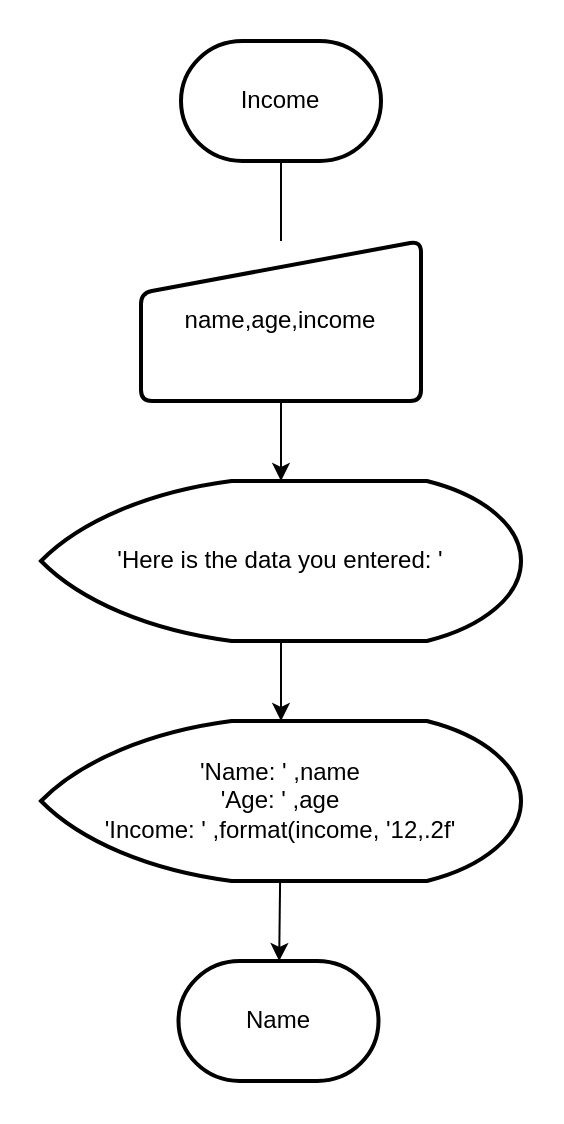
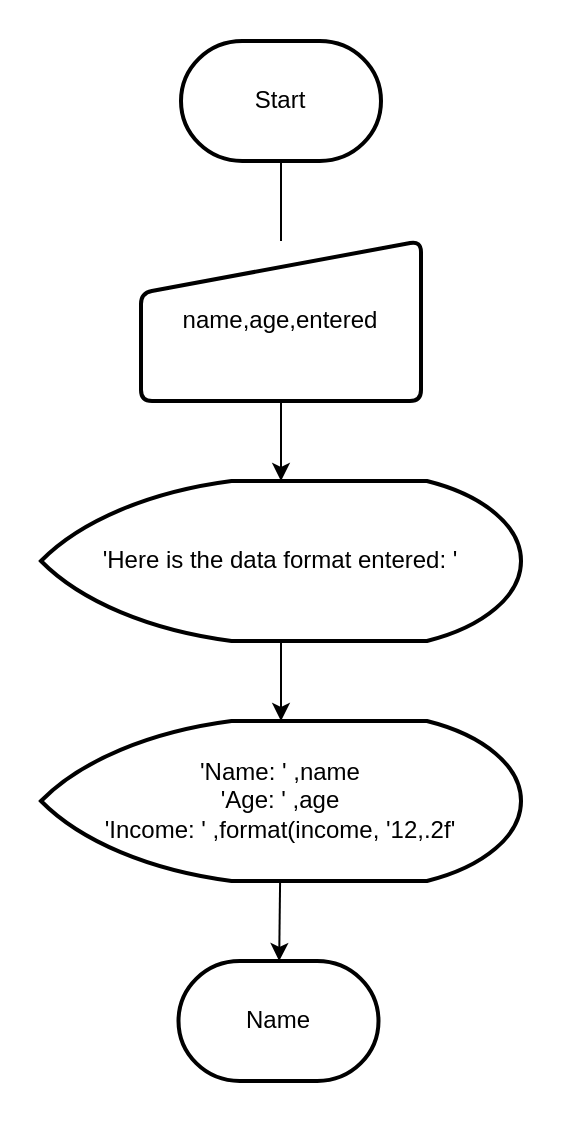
(281, 101) -> (281, 101)
(281, 321) -> (281, 321)
(281, 561) -> (281, 561)
